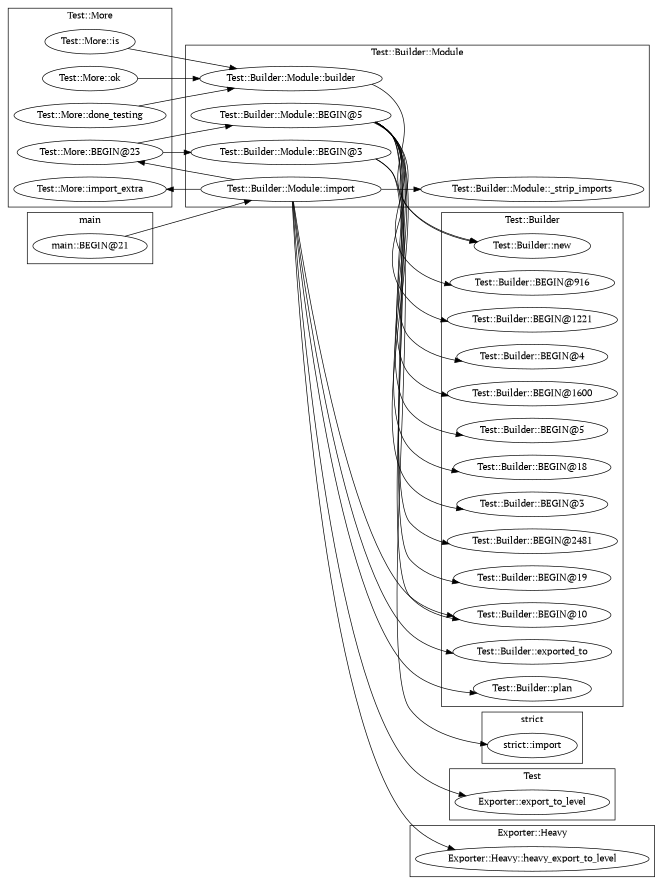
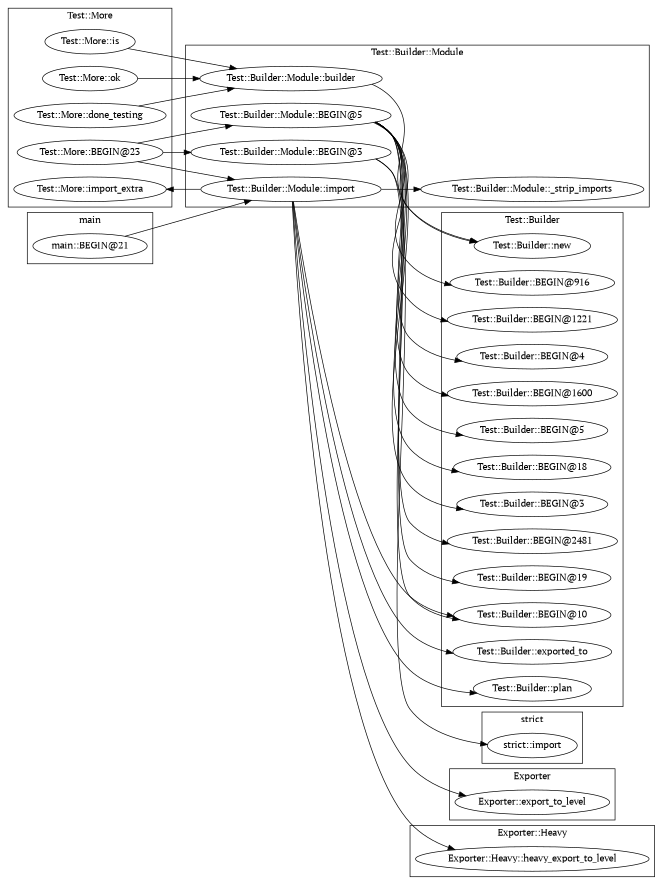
(192, 172) -> (180, 170)
(532, 777) -> (532, 777)
